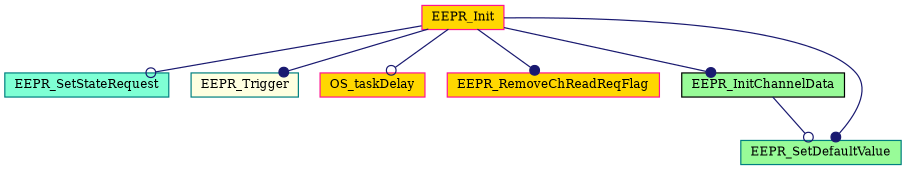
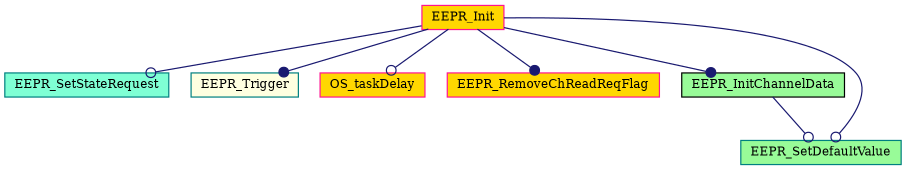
(719, 28) -> (719, 28)
